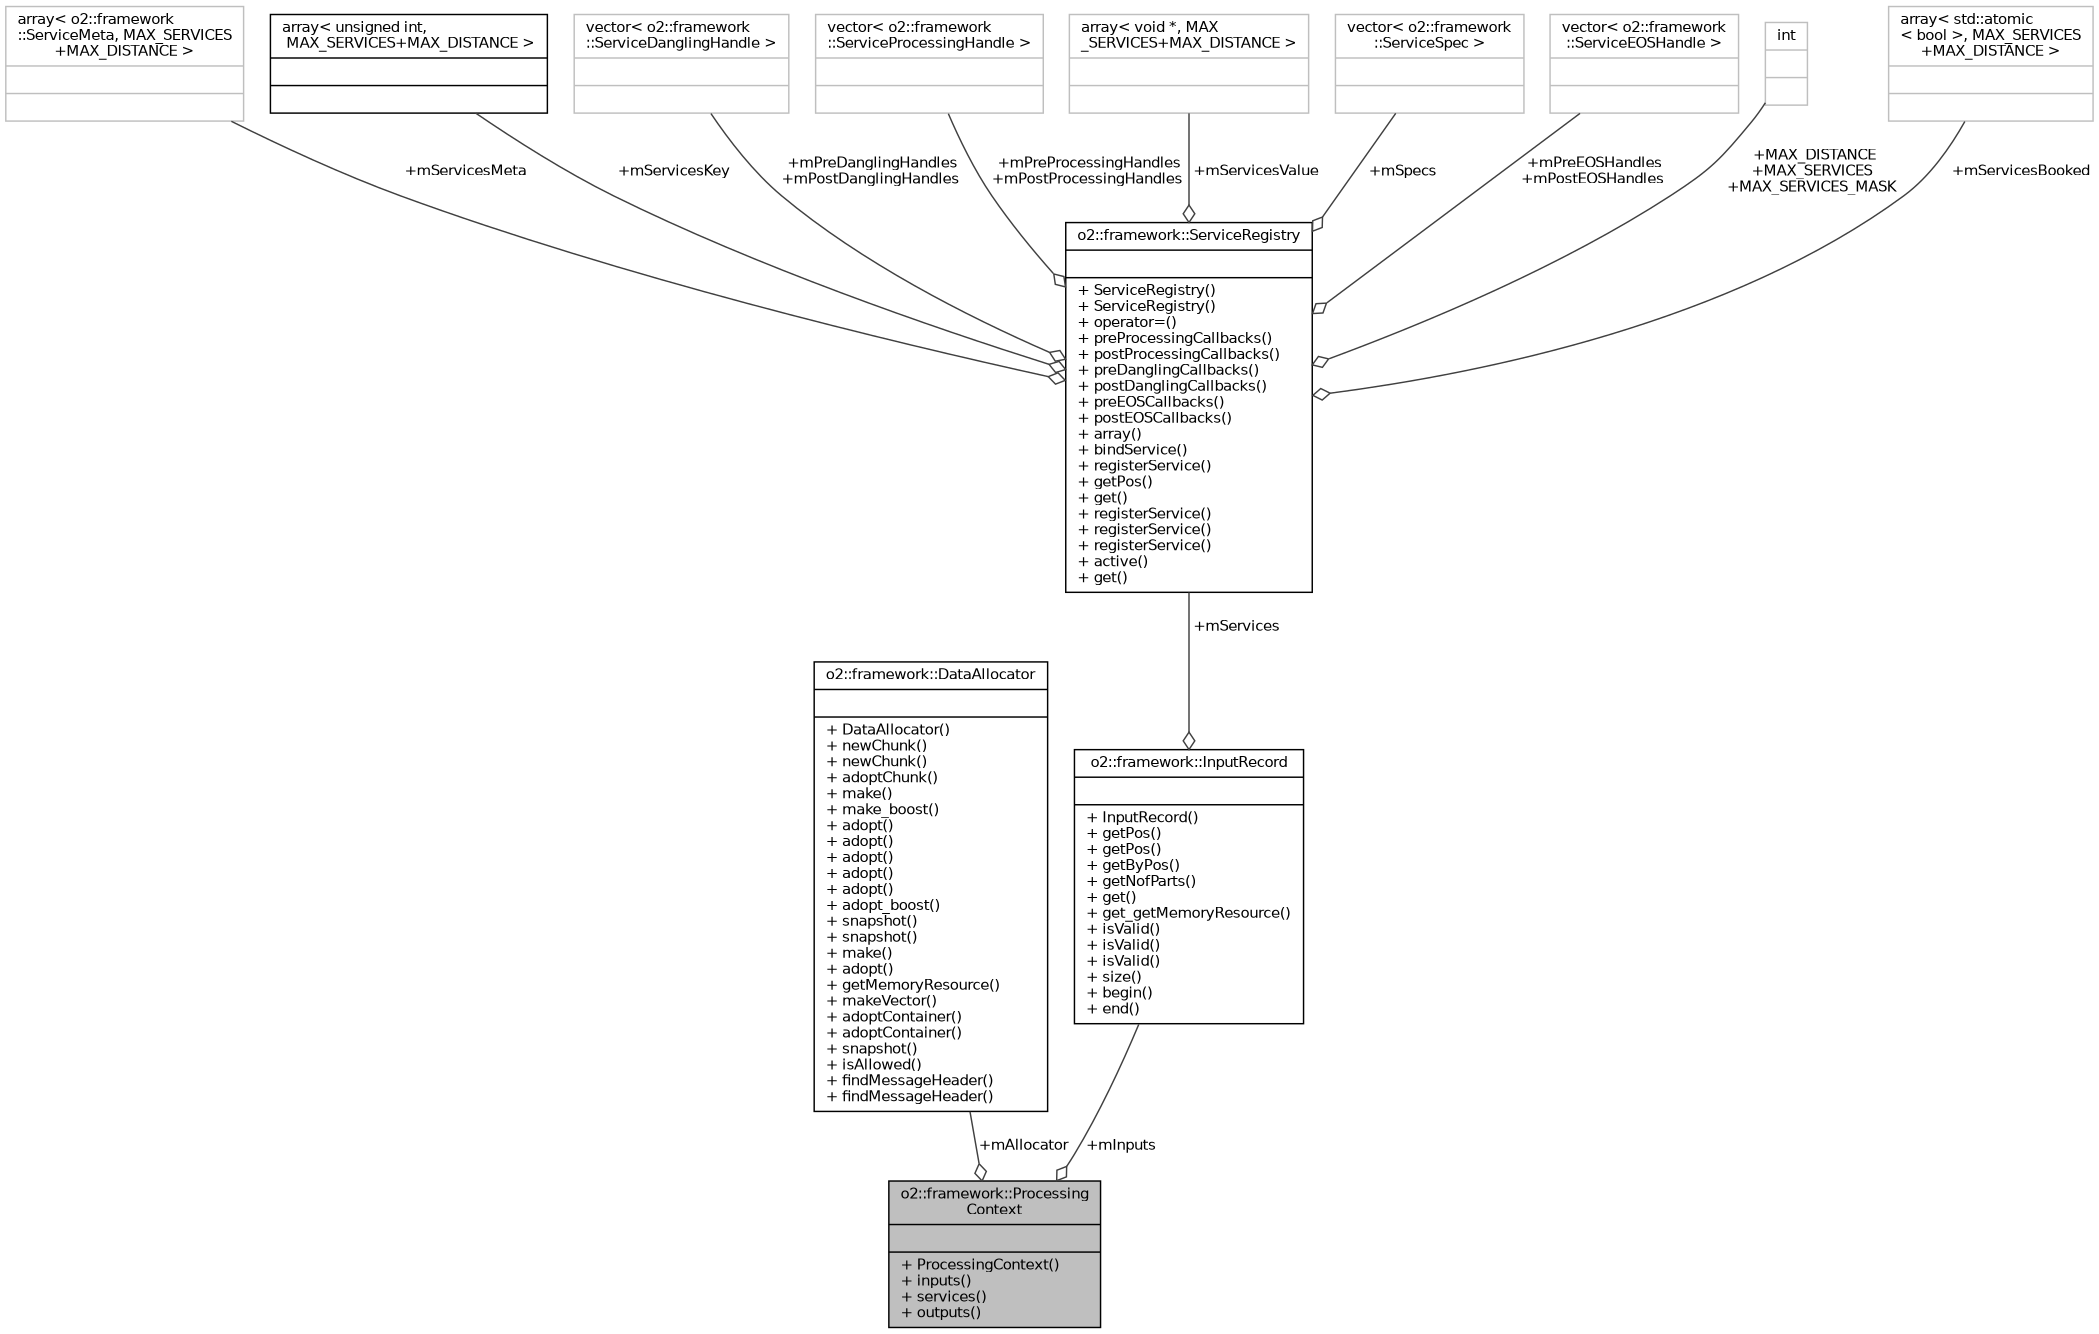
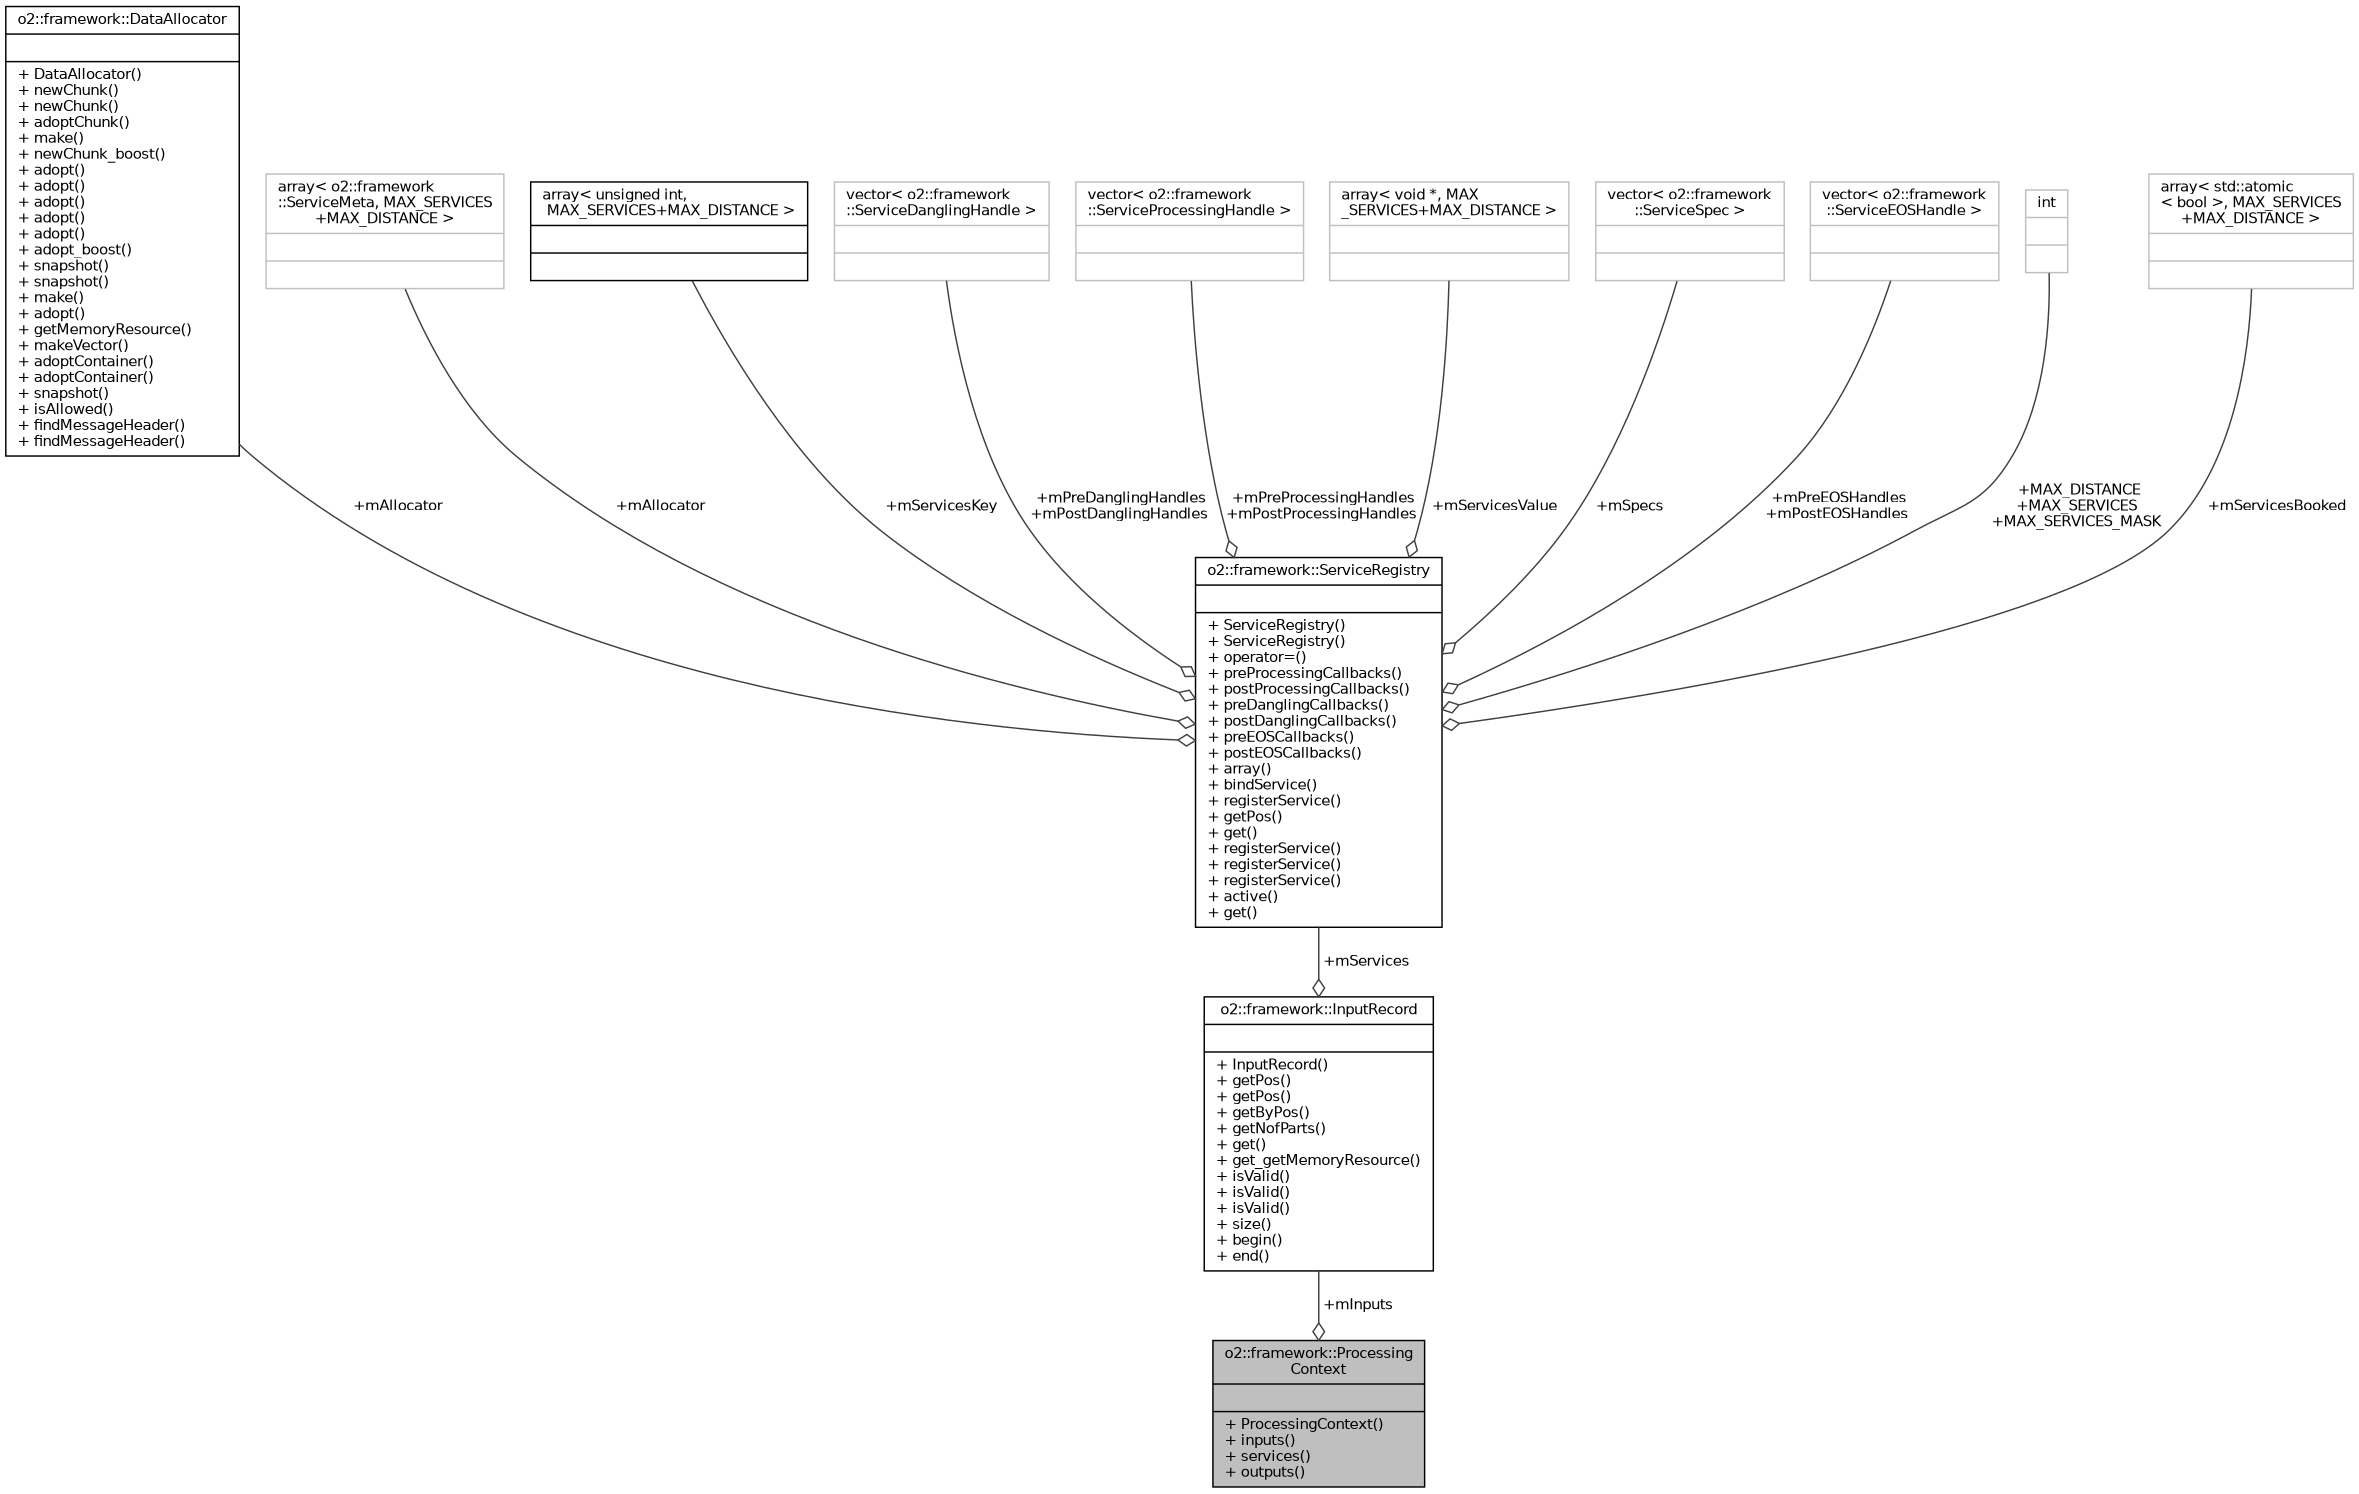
(464, 172) -> (658, 507)
(883, 810) -> (92, 154)
(975, 1138) -> (684, 666)
